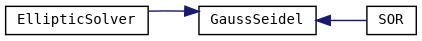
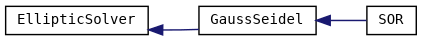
(167, 11) -> (181, 30)
